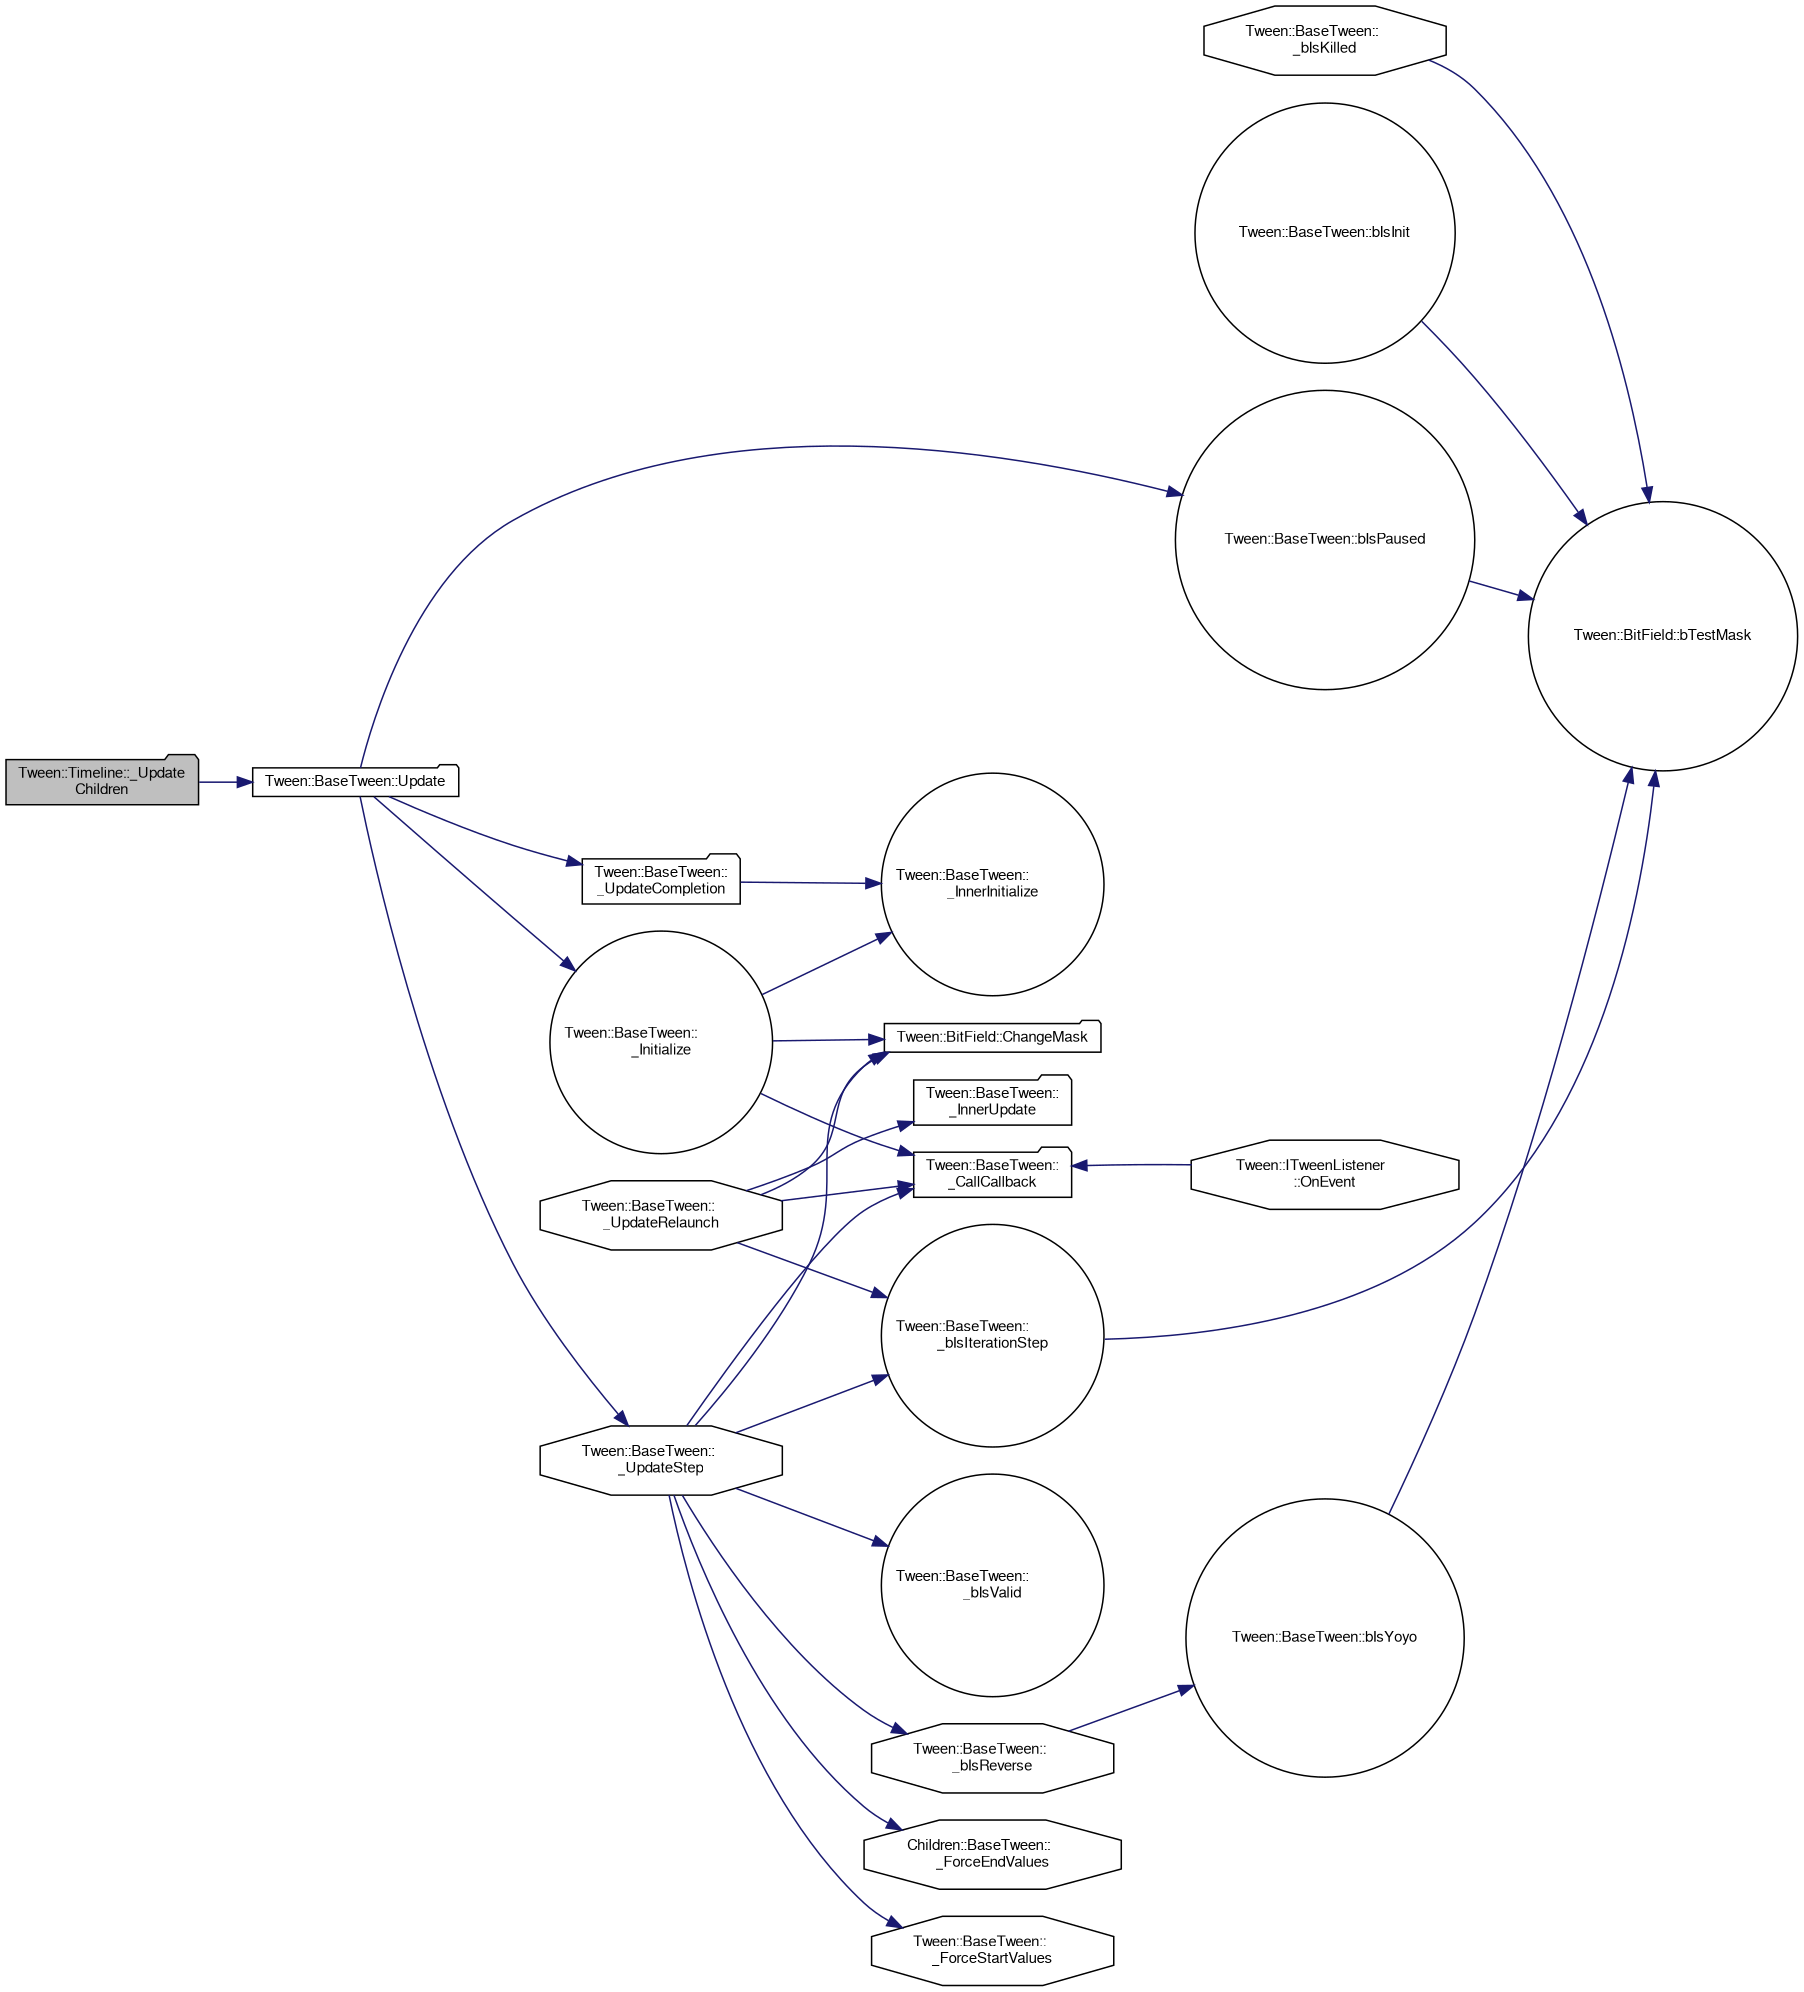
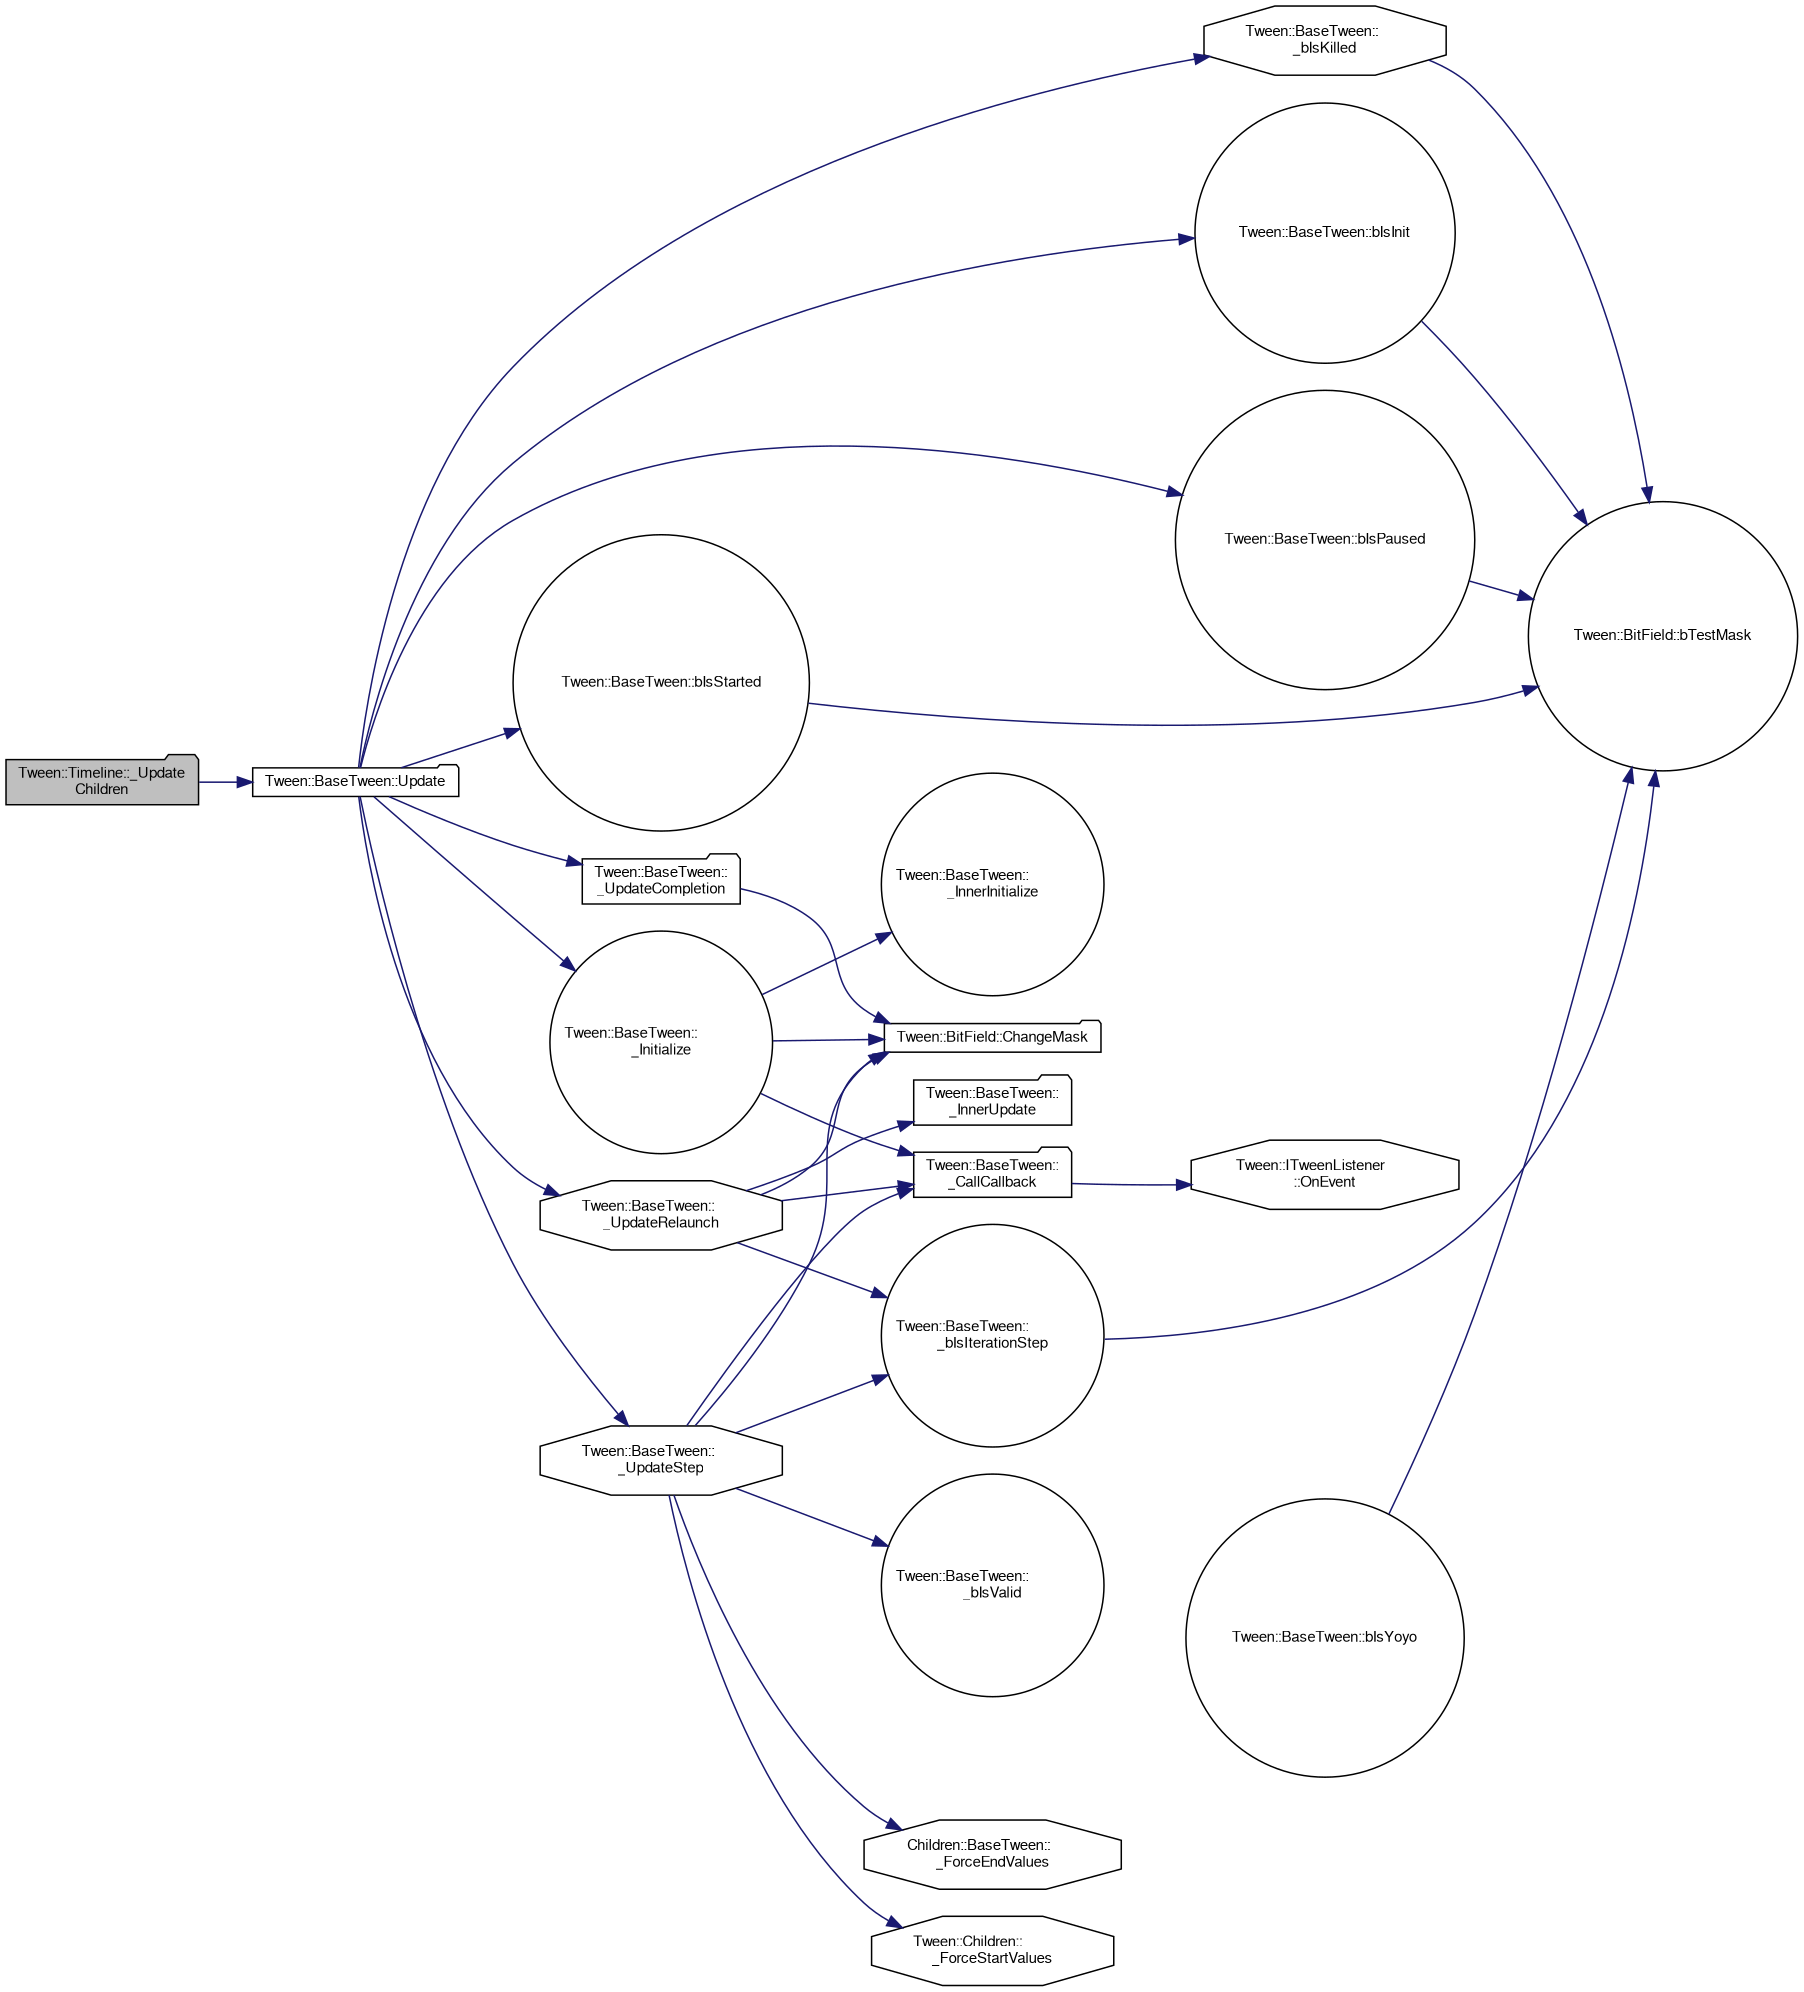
none -> (638, 265)
none -> (668, 366)
none -> (661, 683)
(803, 883) -> (826, 935)
none -> (449, 1084)
(1139, 1165) -> (1124, 1185)
(993, 1758) -> none
(993, 1951) -> (993, 1951)
